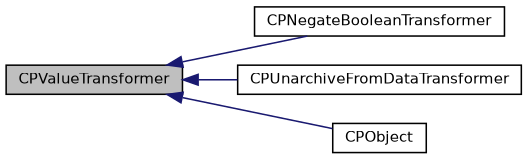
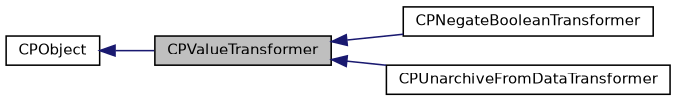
(258, 113) -> (135, 51)
